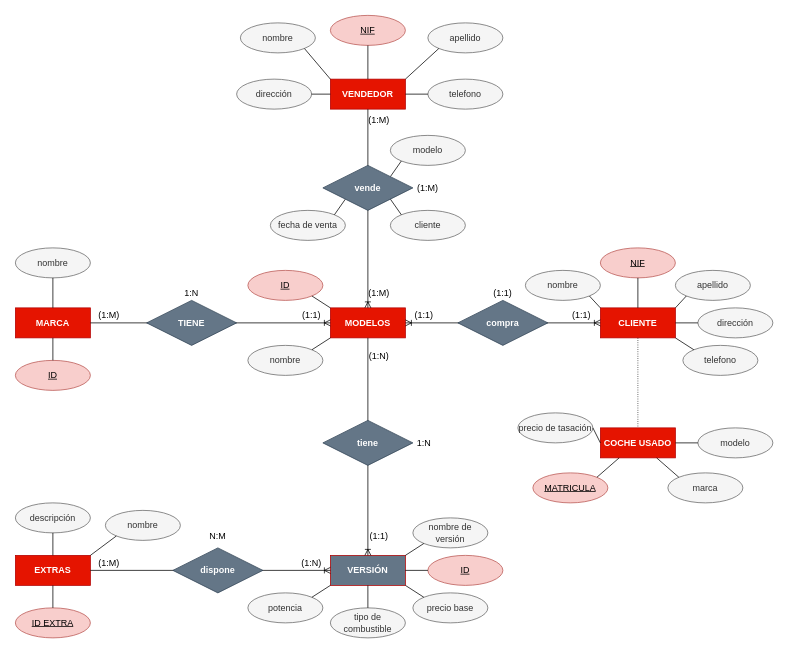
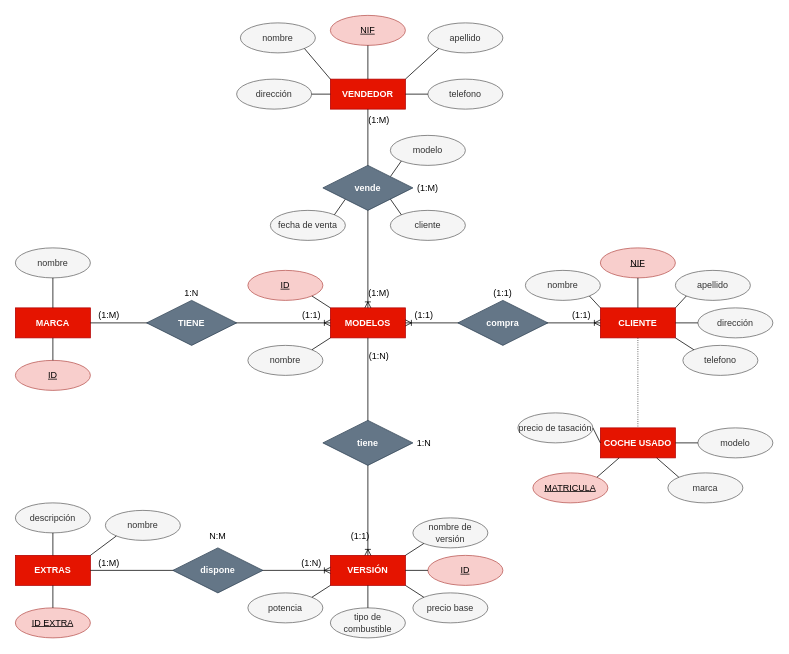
(379, 537) -> (360, 537)
(368, 570) -> (368, 570)
